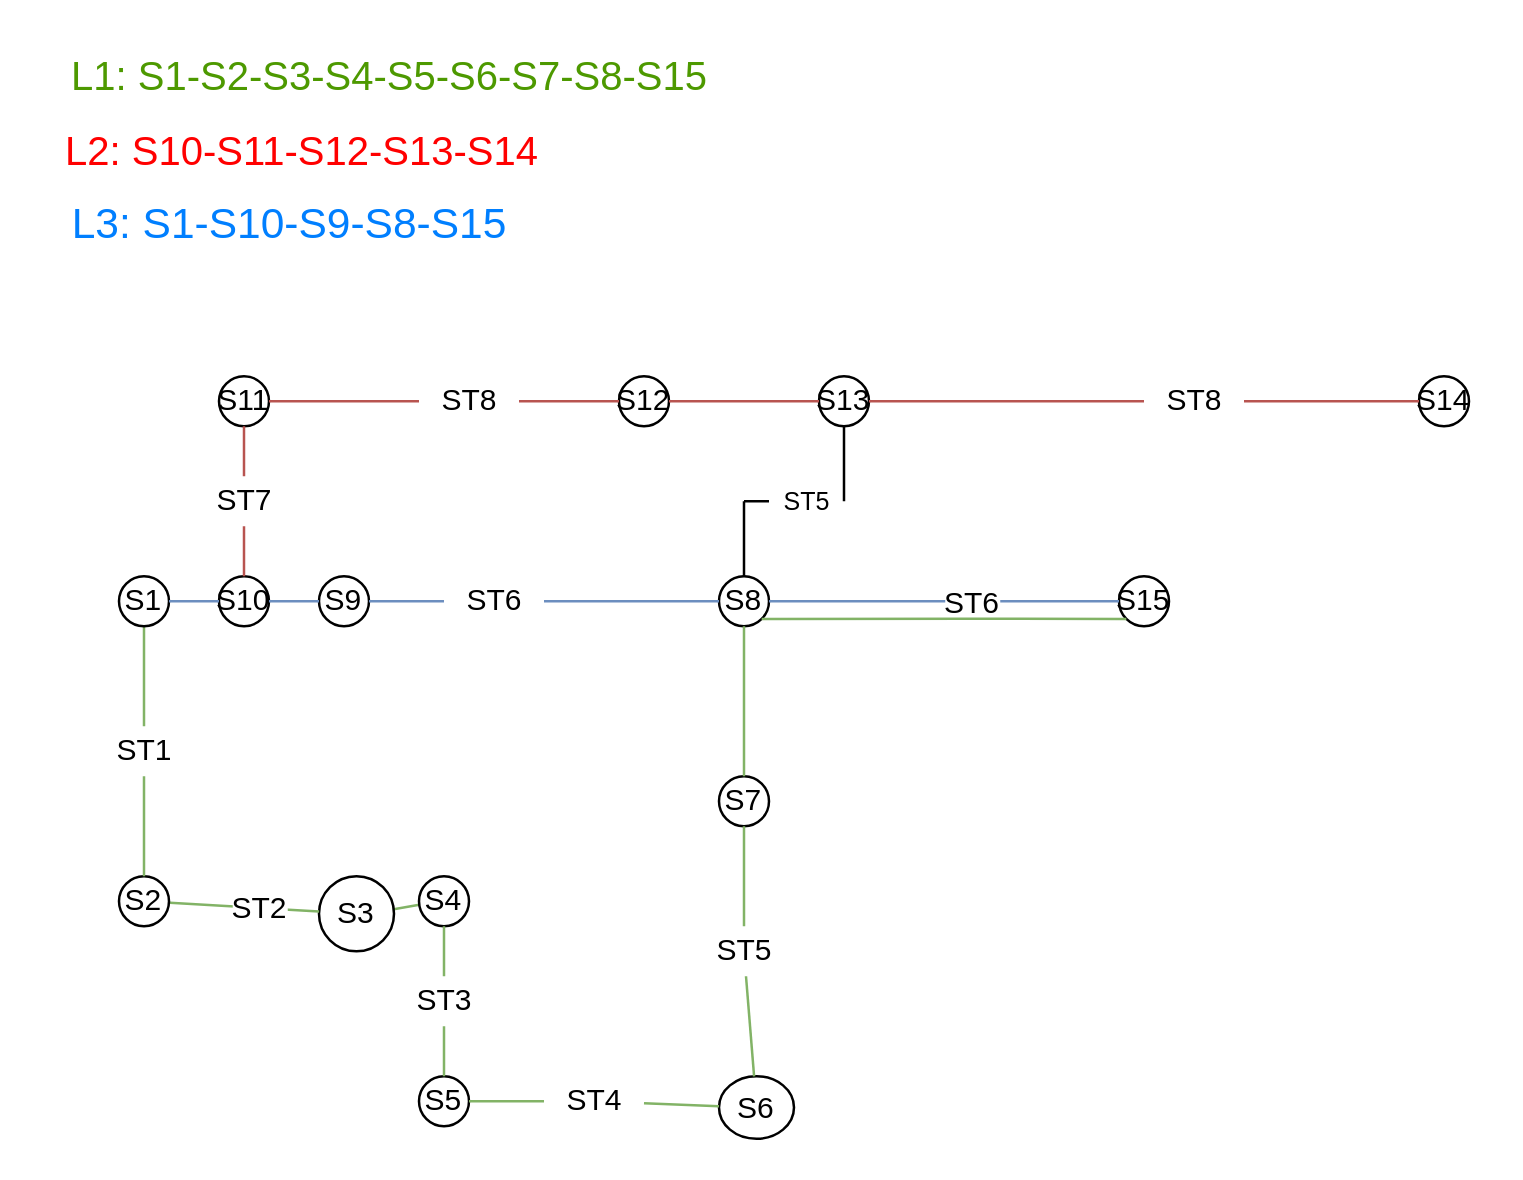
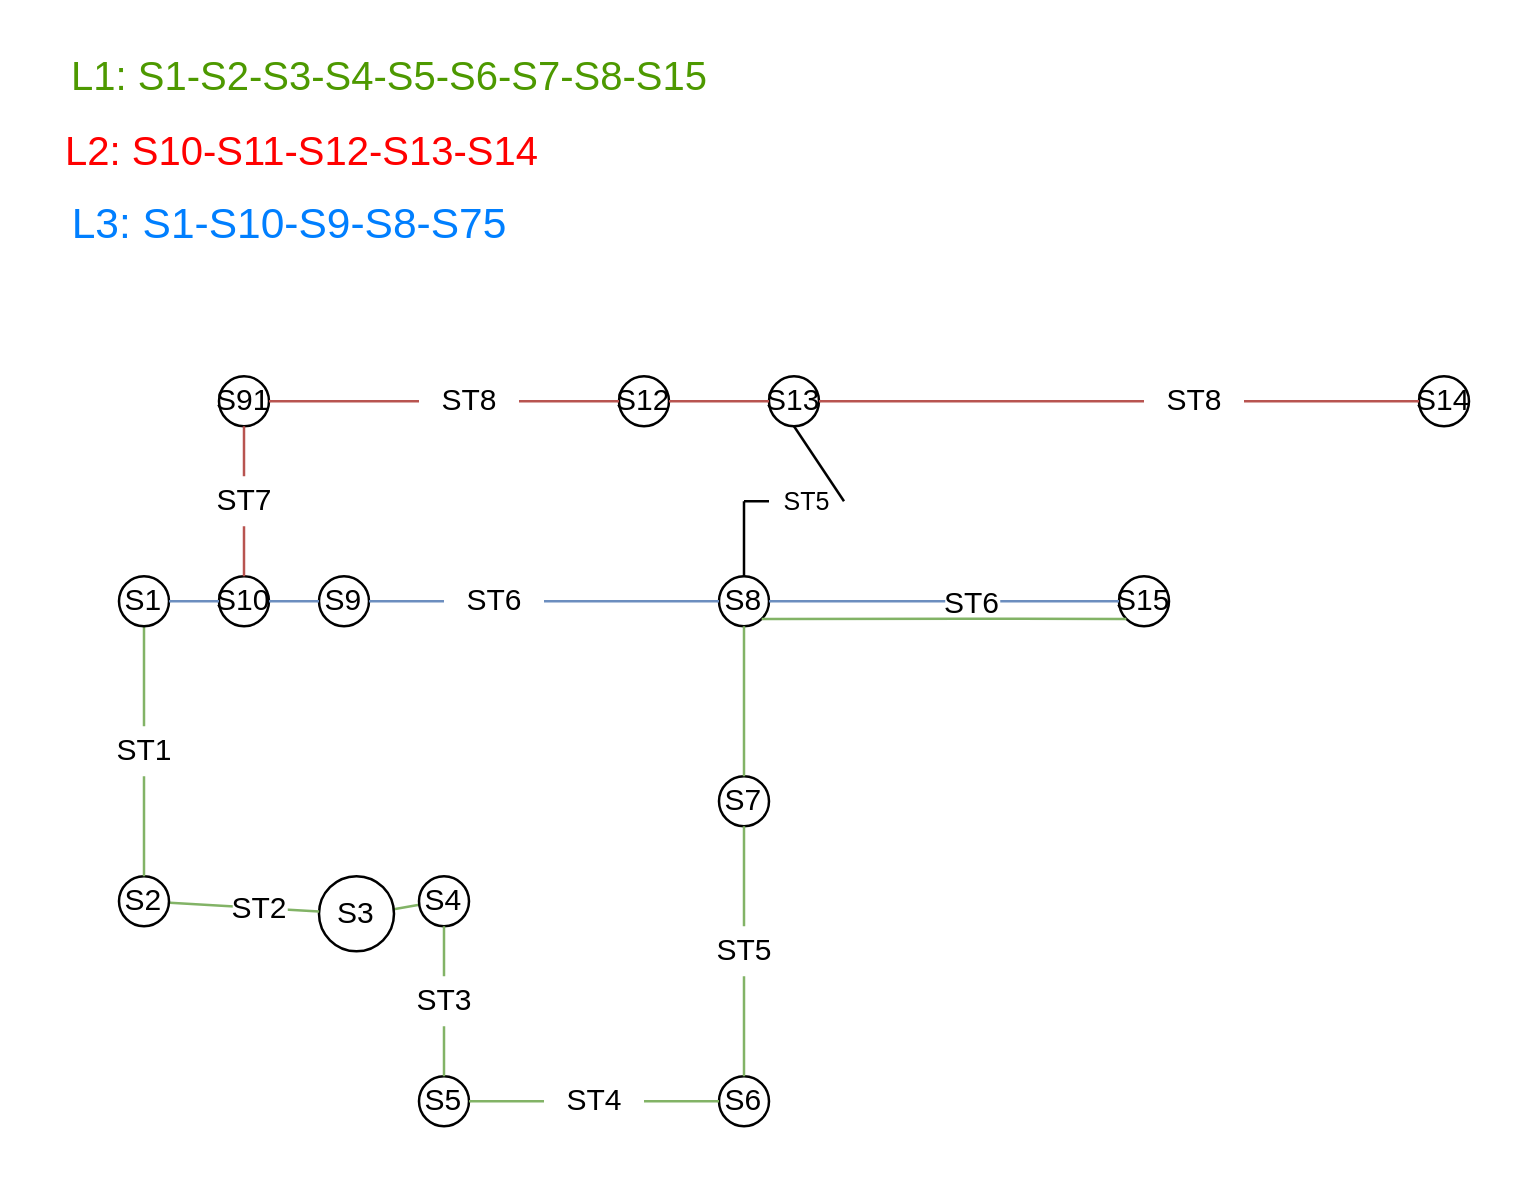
(290, 226) -> (290, 226)
(244, 401) -> (244, 401)
(844, 401) -> (794, 401)
(756, 1108) -> (744, 1101)
